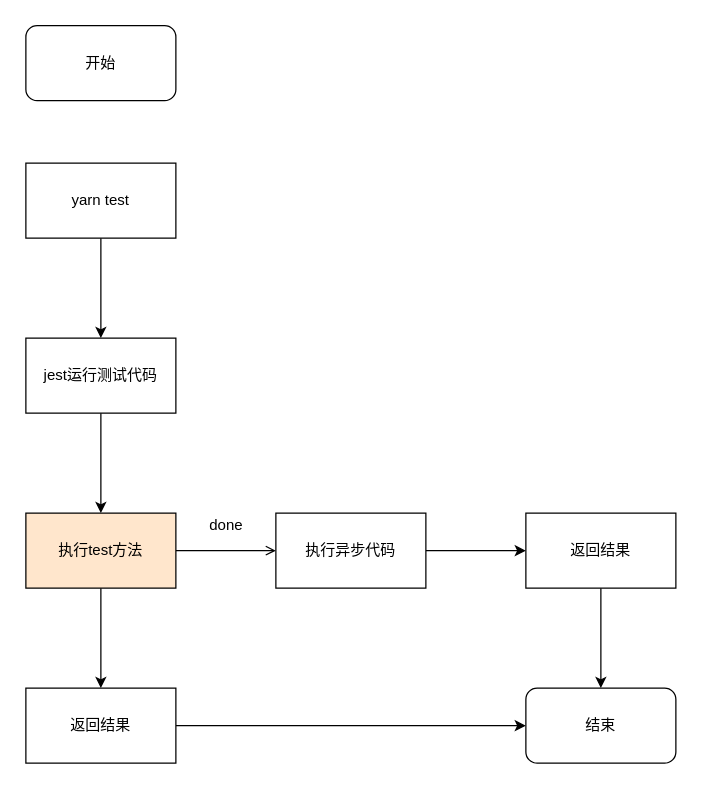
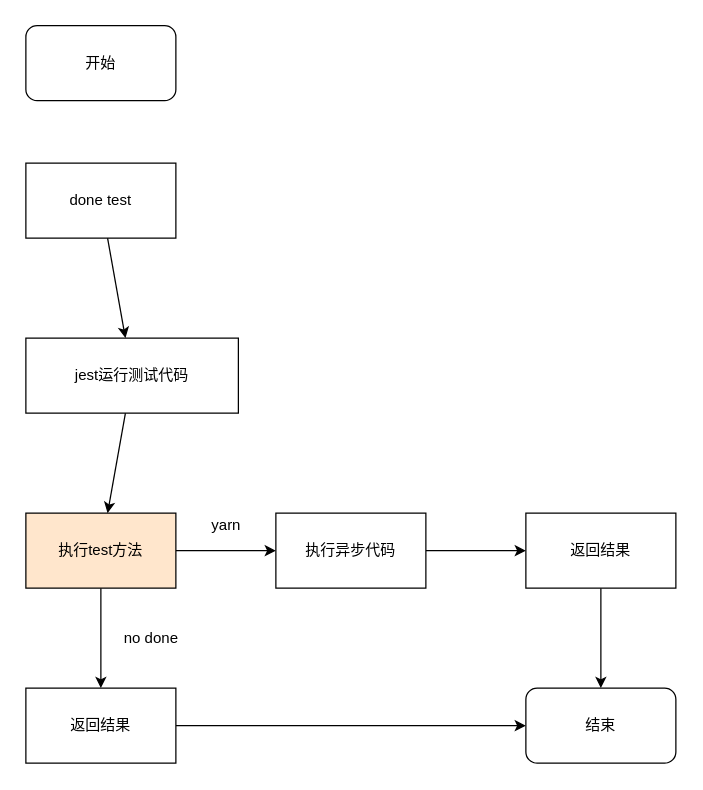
(101, 201) -> (101, 201)
(101, 376) -> (132, 376)
(226, 526) -> (226, 526)
(268, 551) -> (266, 551)
none -> (151, 638)
